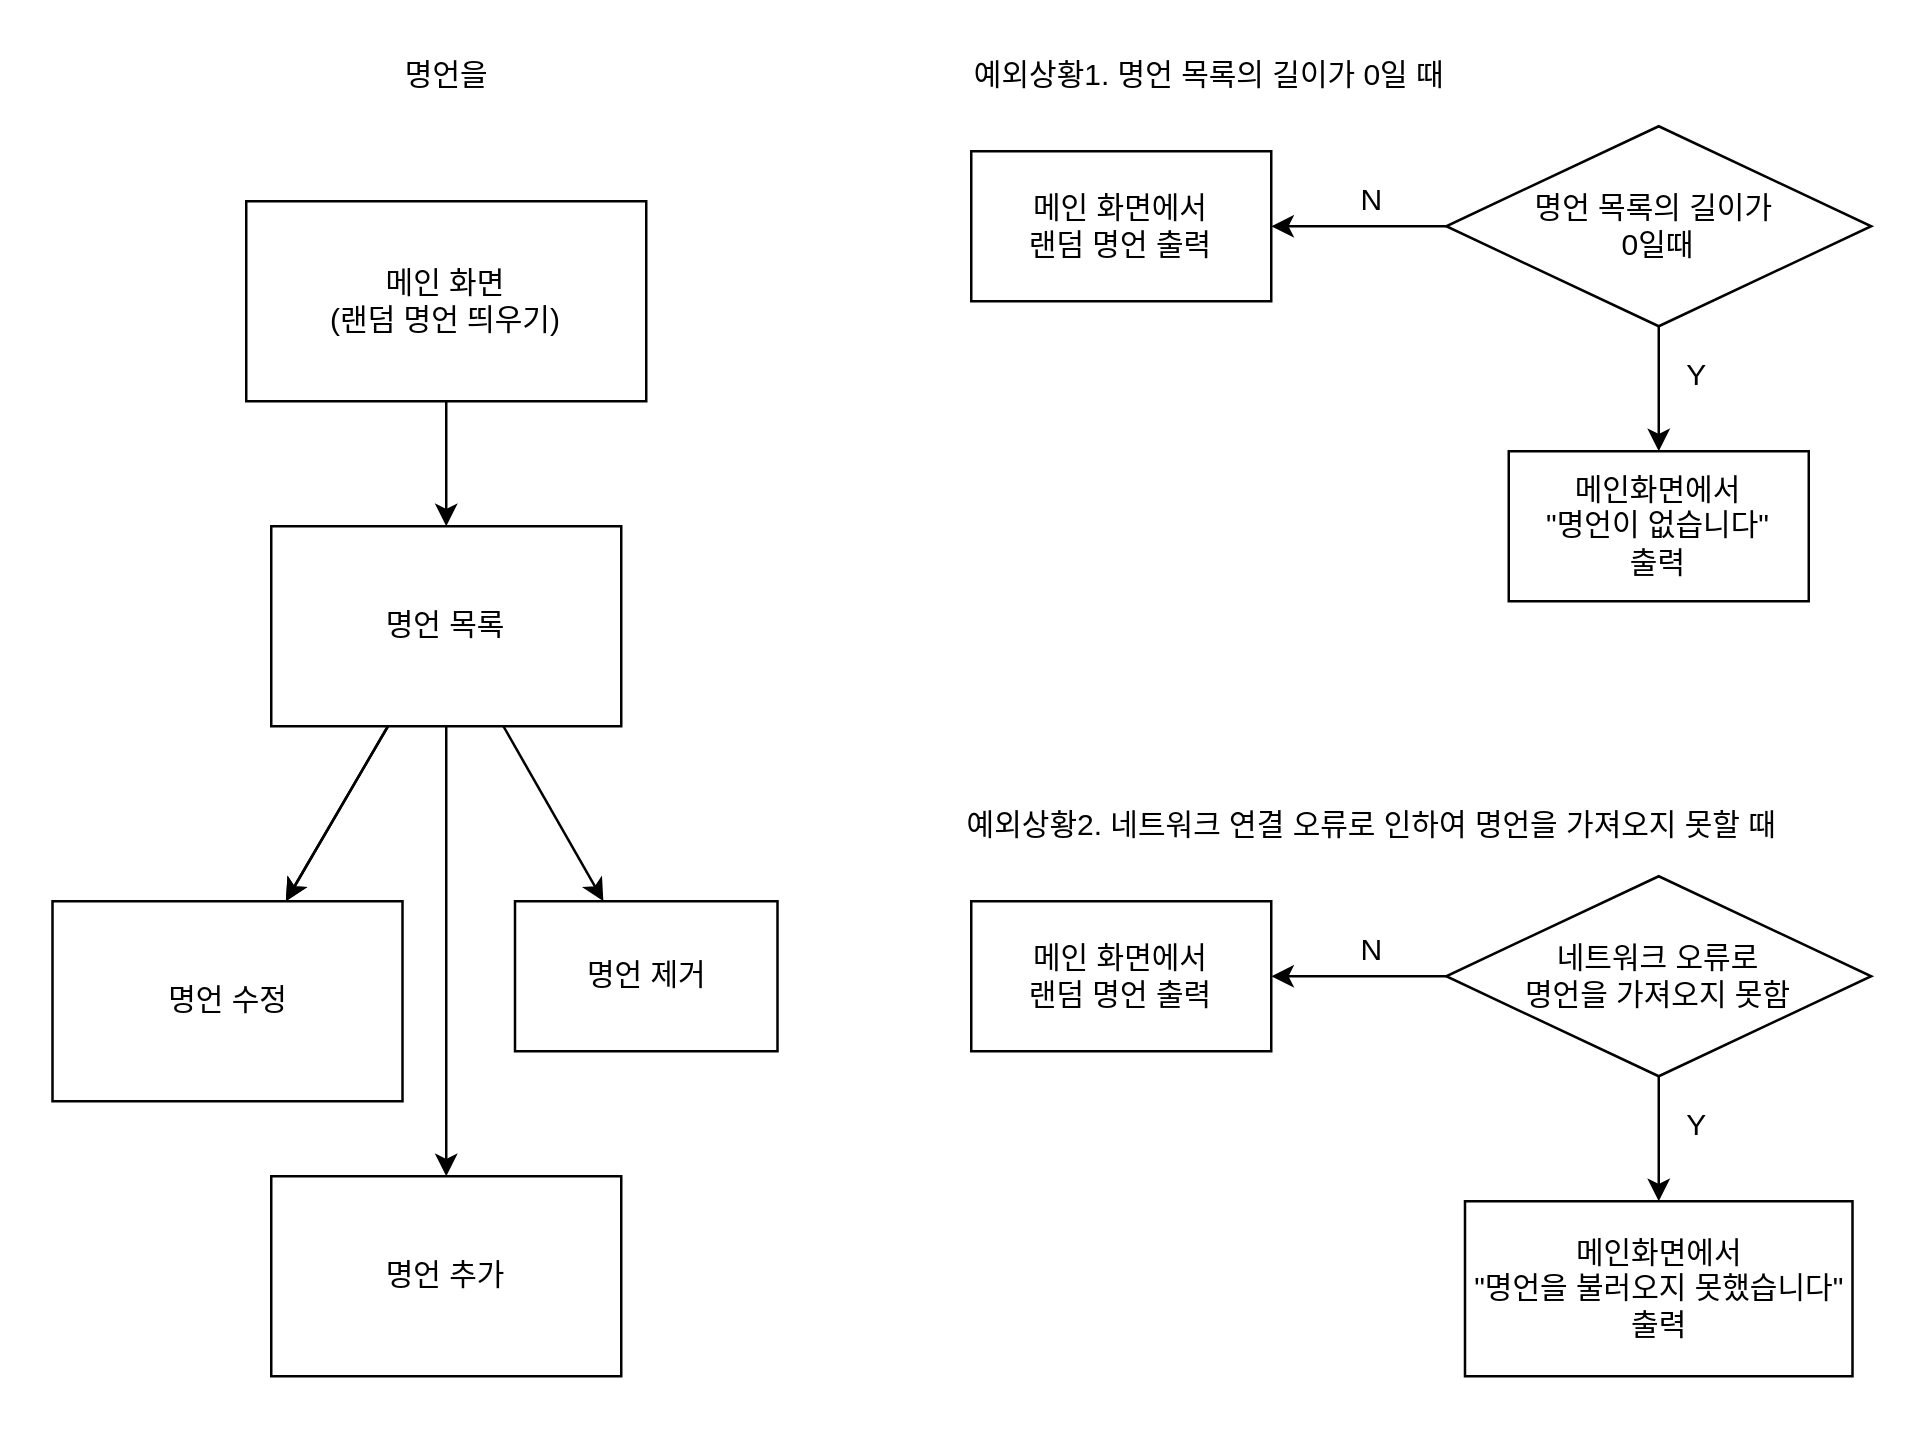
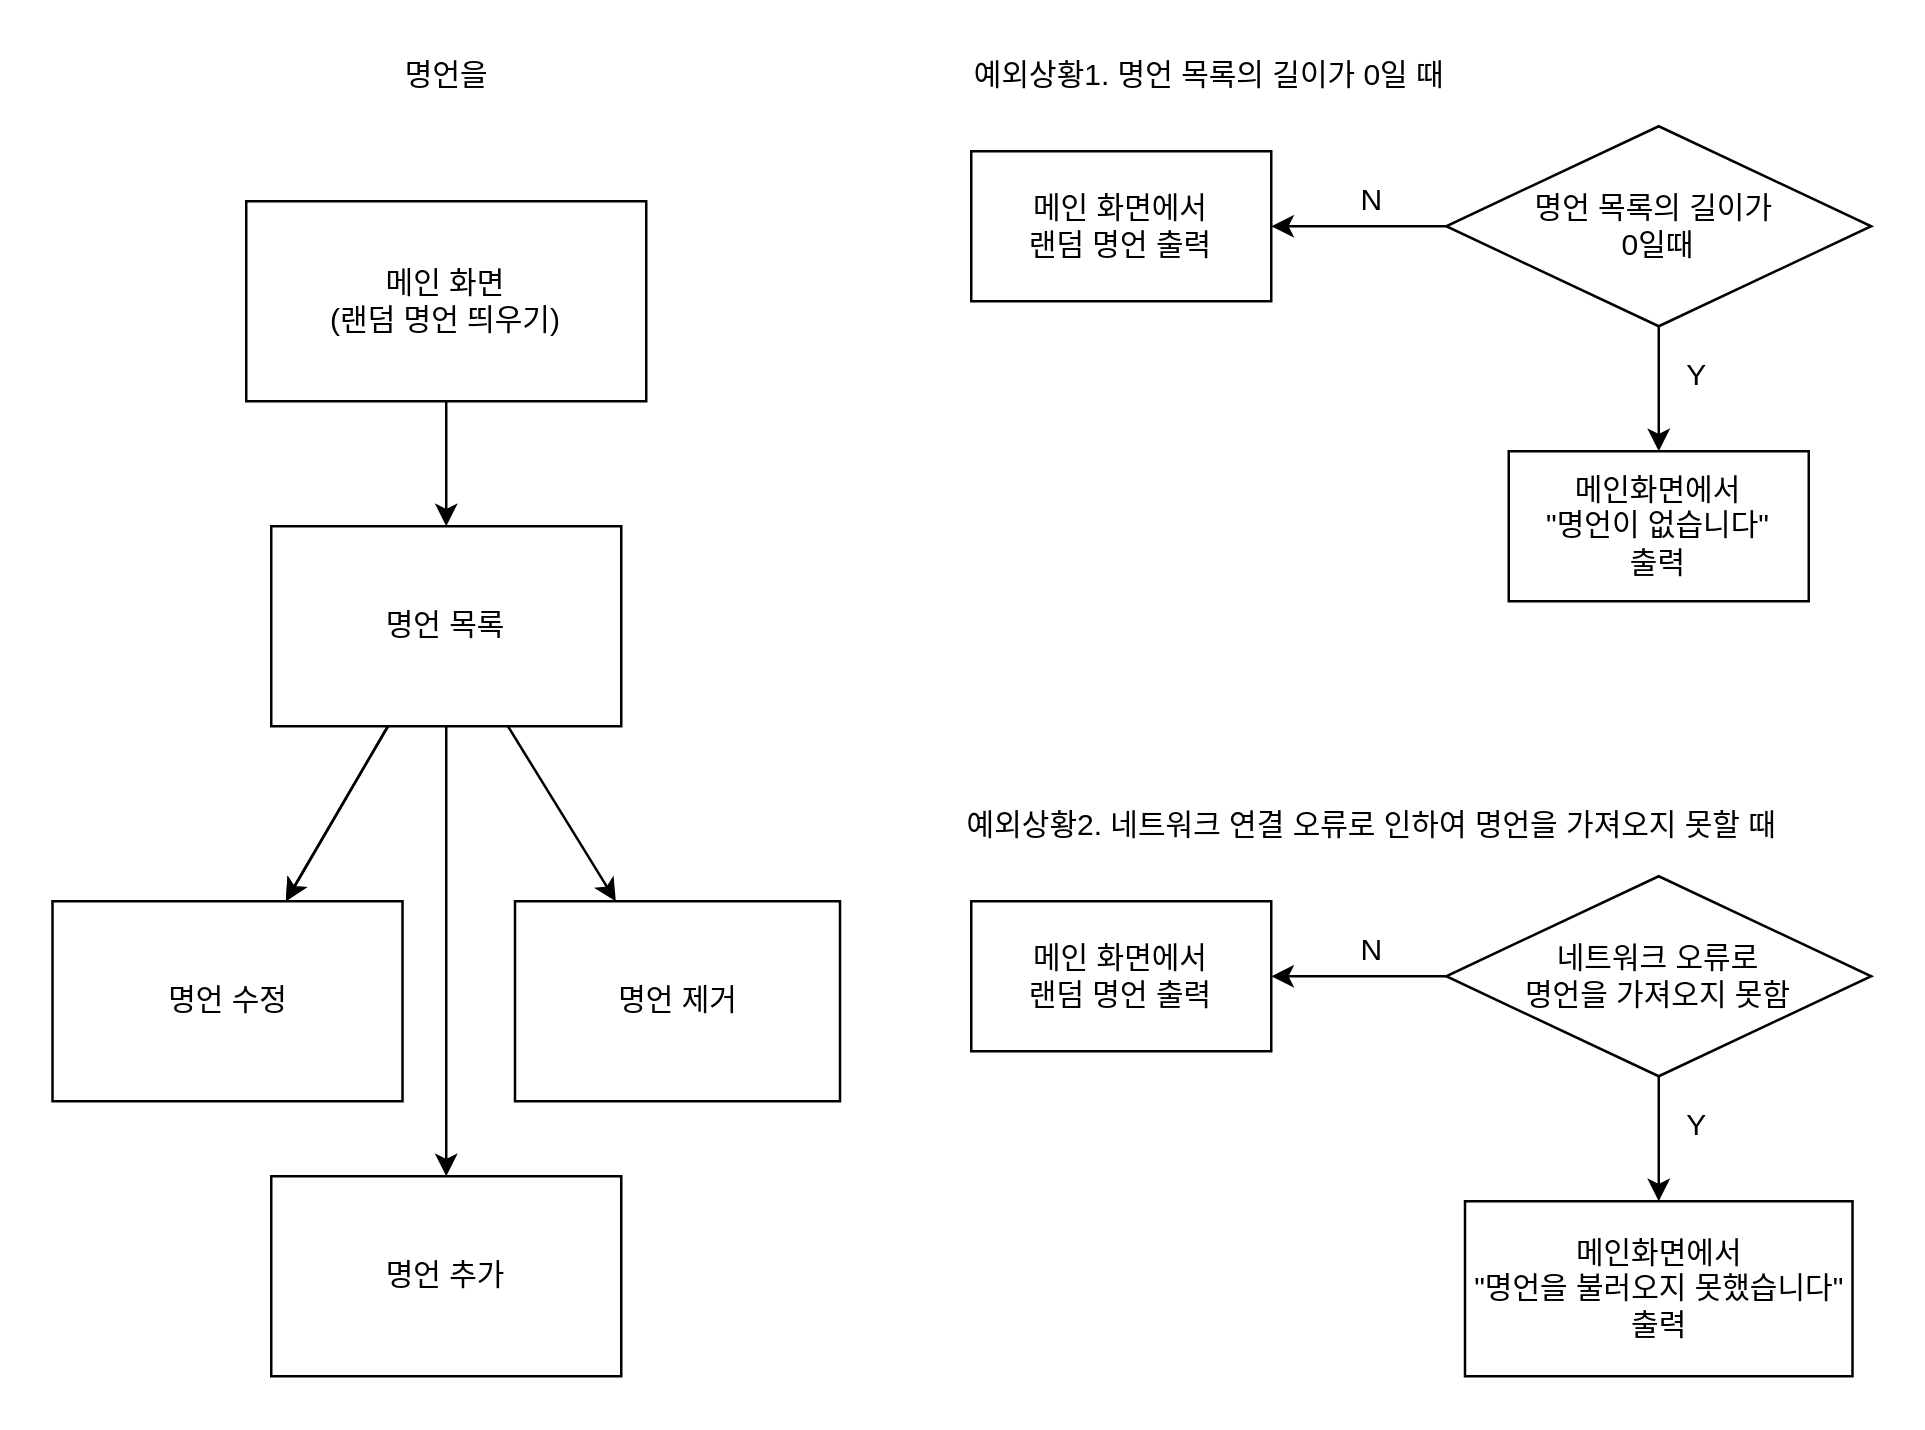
(646, 976) -> (678, 1001)
